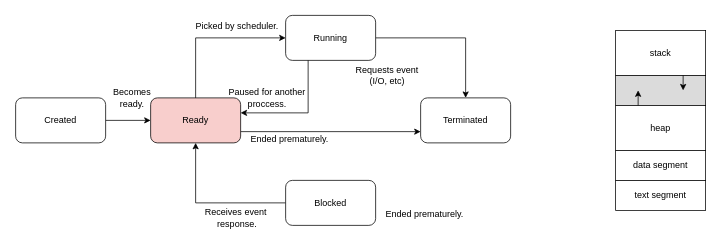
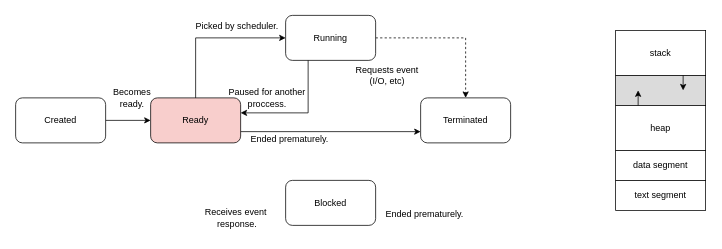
(448, 38) -> (448, 38)
(195, 177) -> none
